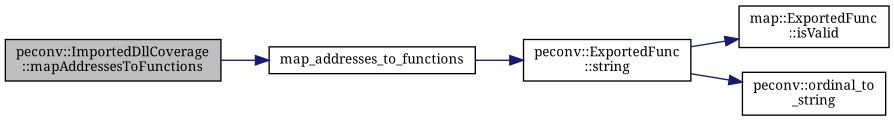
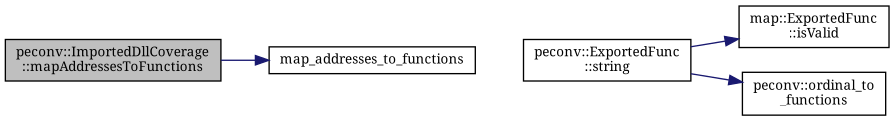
(493, 60) -> none
(814, 94) -> (814, 94)
